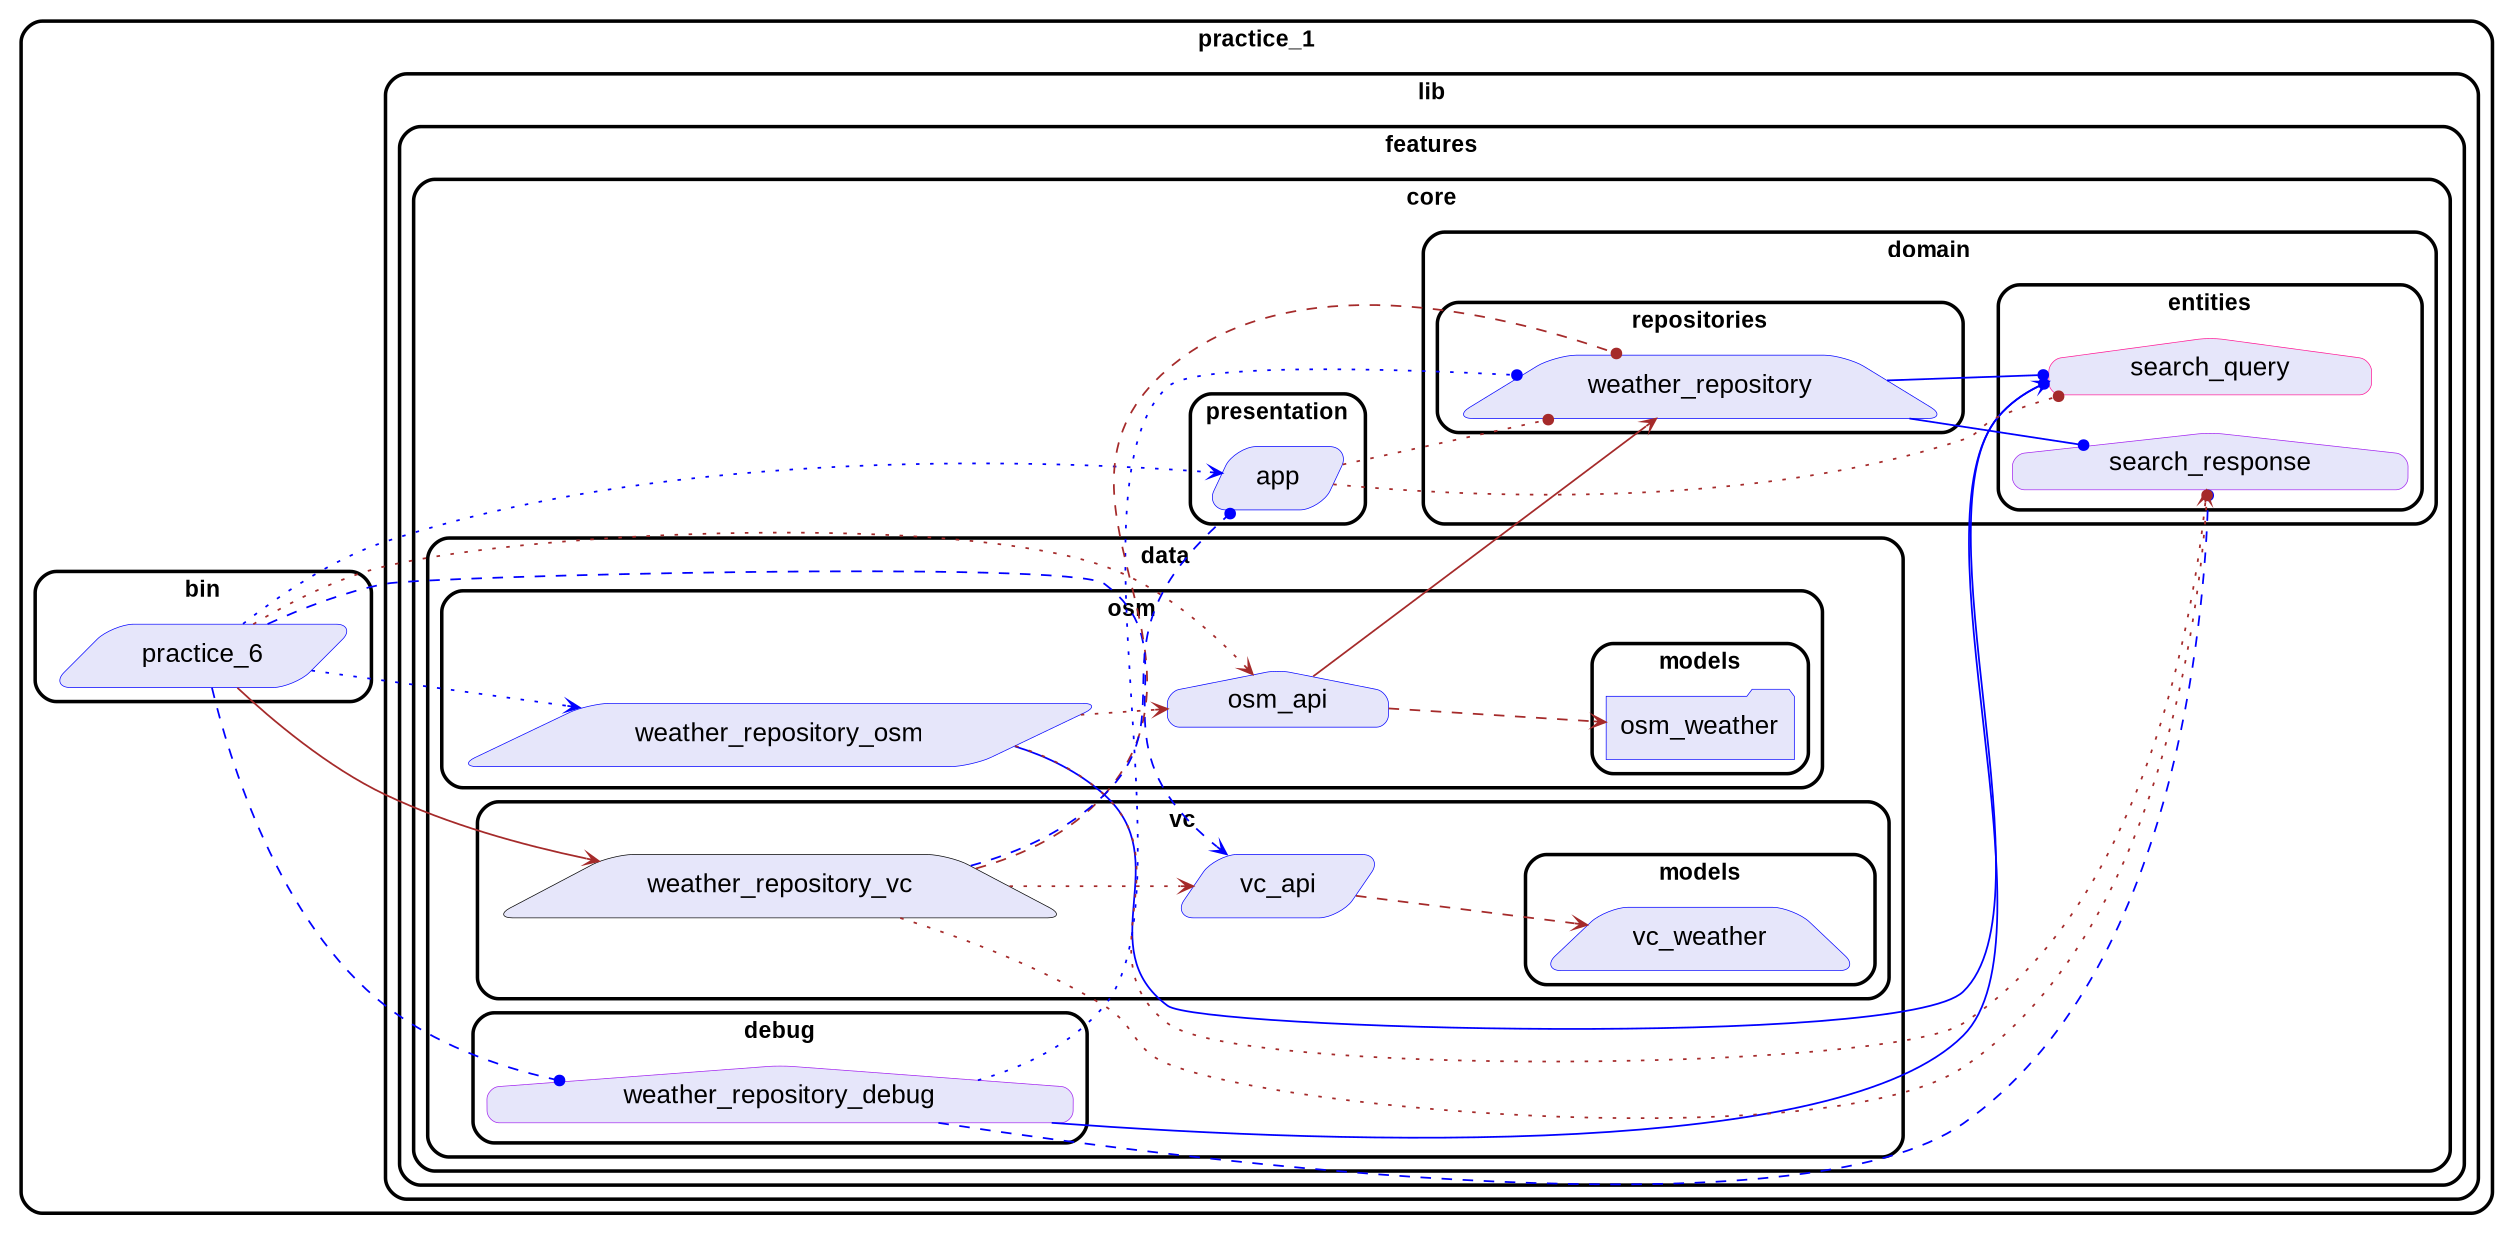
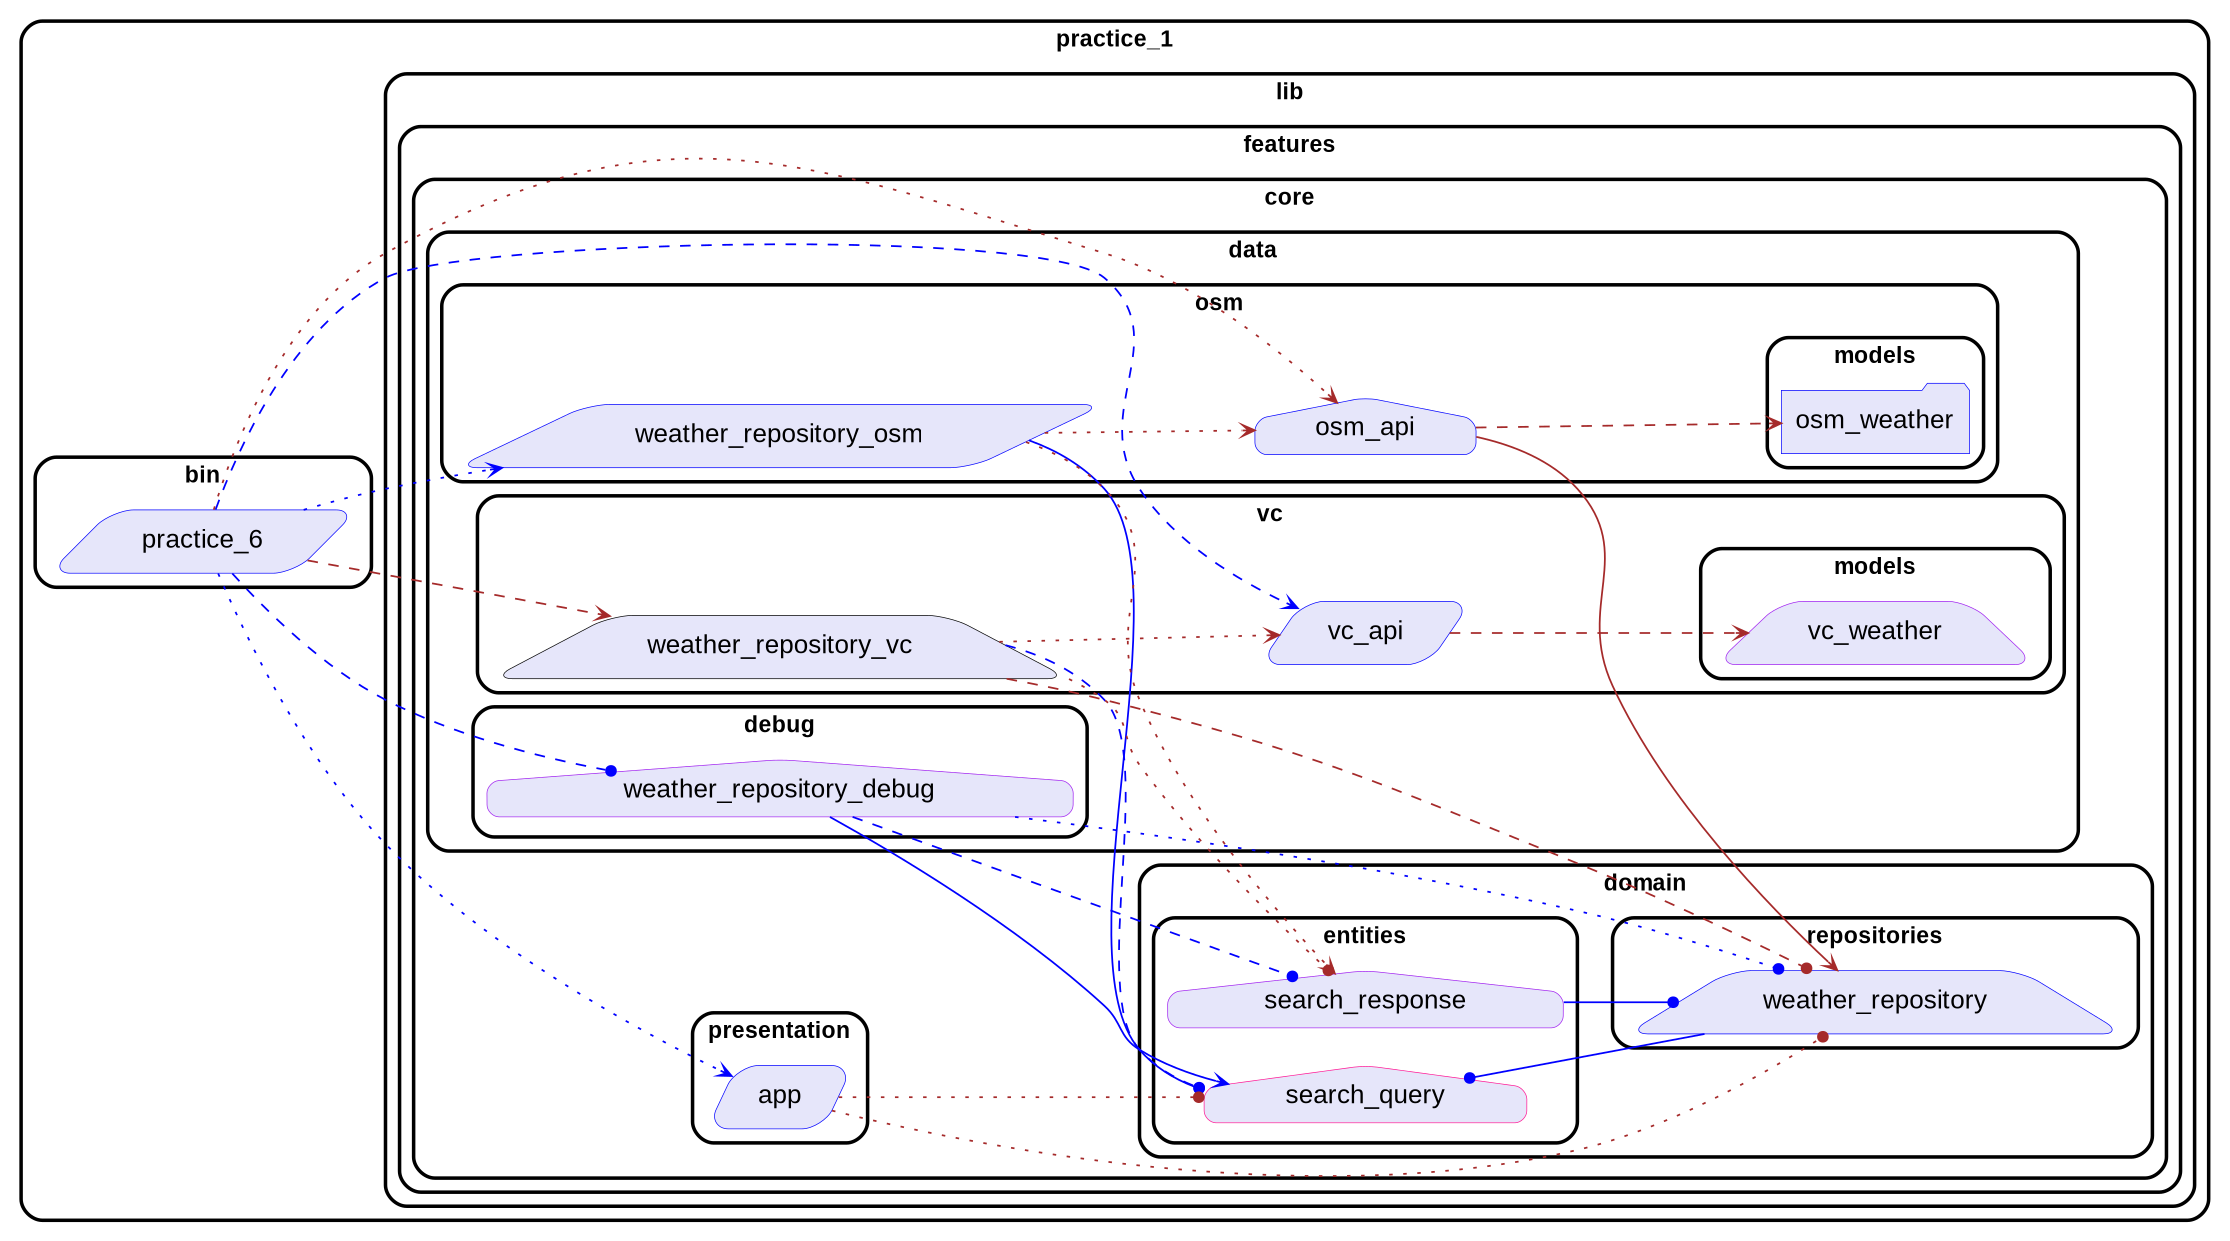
(2011, 434) -> (1624, 1002)
(1152, 620) -> (1124, 850)
(372, 788) -> (453, 587)
(1700, 939) -> (1875, 633)
